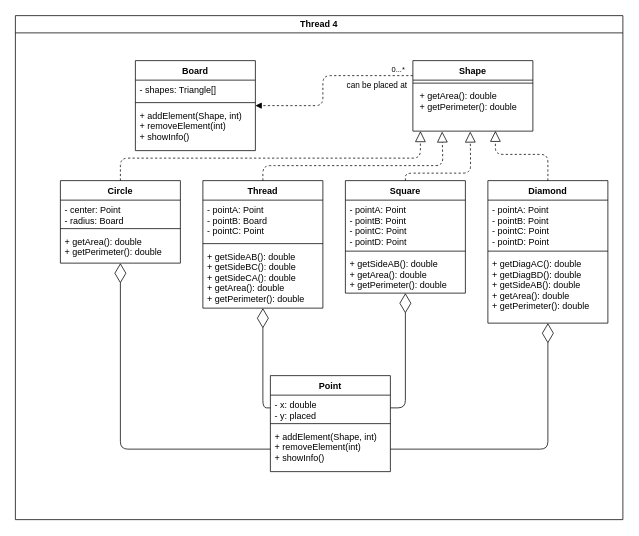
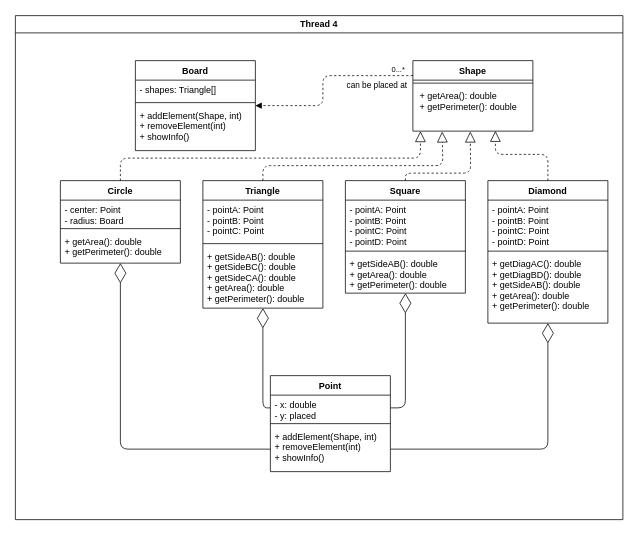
(263, 191) -> (263, 191)
(239, 210) -> (239, 210)
